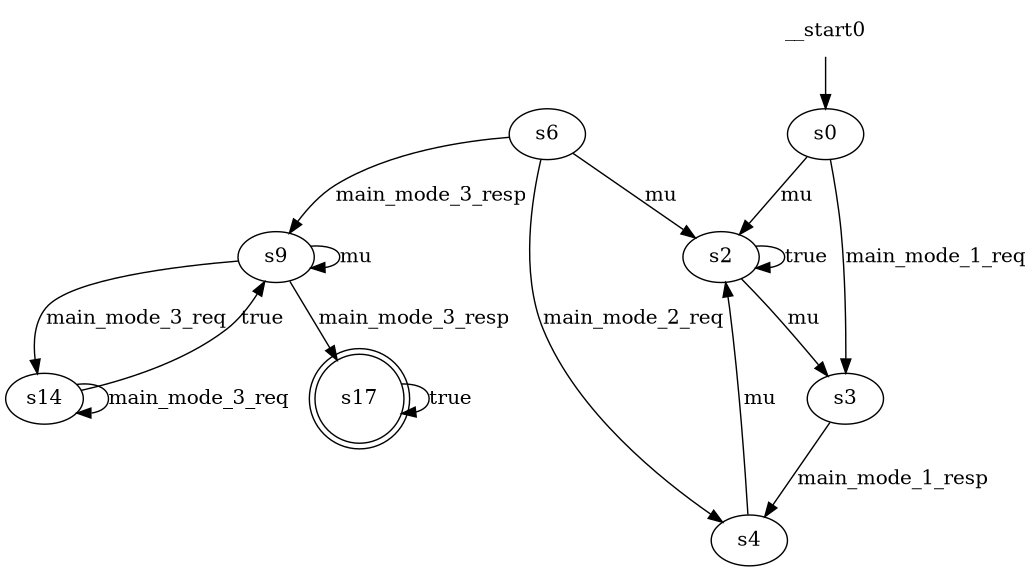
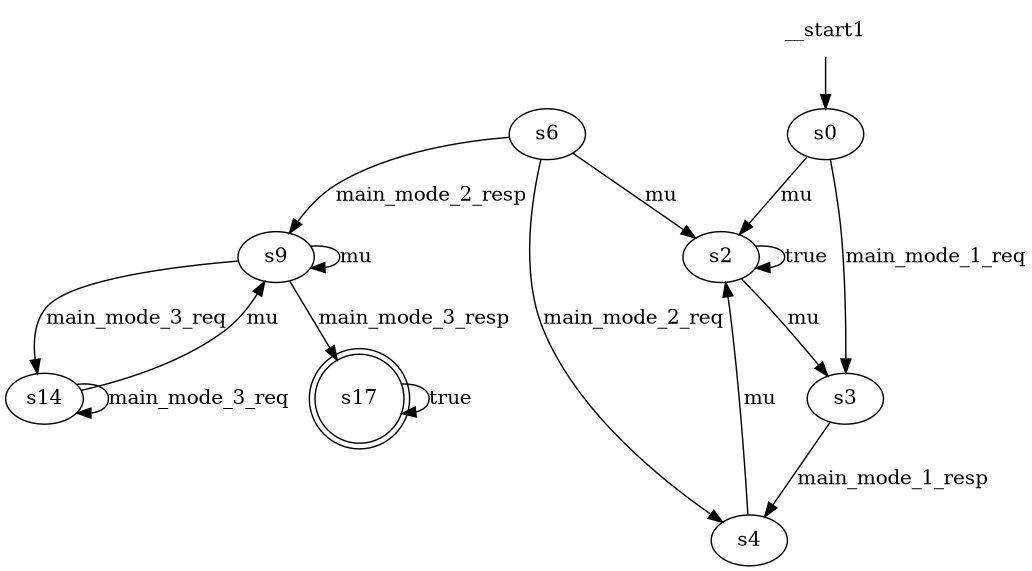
(826, 31) -> (826, 31)
(432, 196) -> (432, 196)
(263, 319) -> (263, 319)
